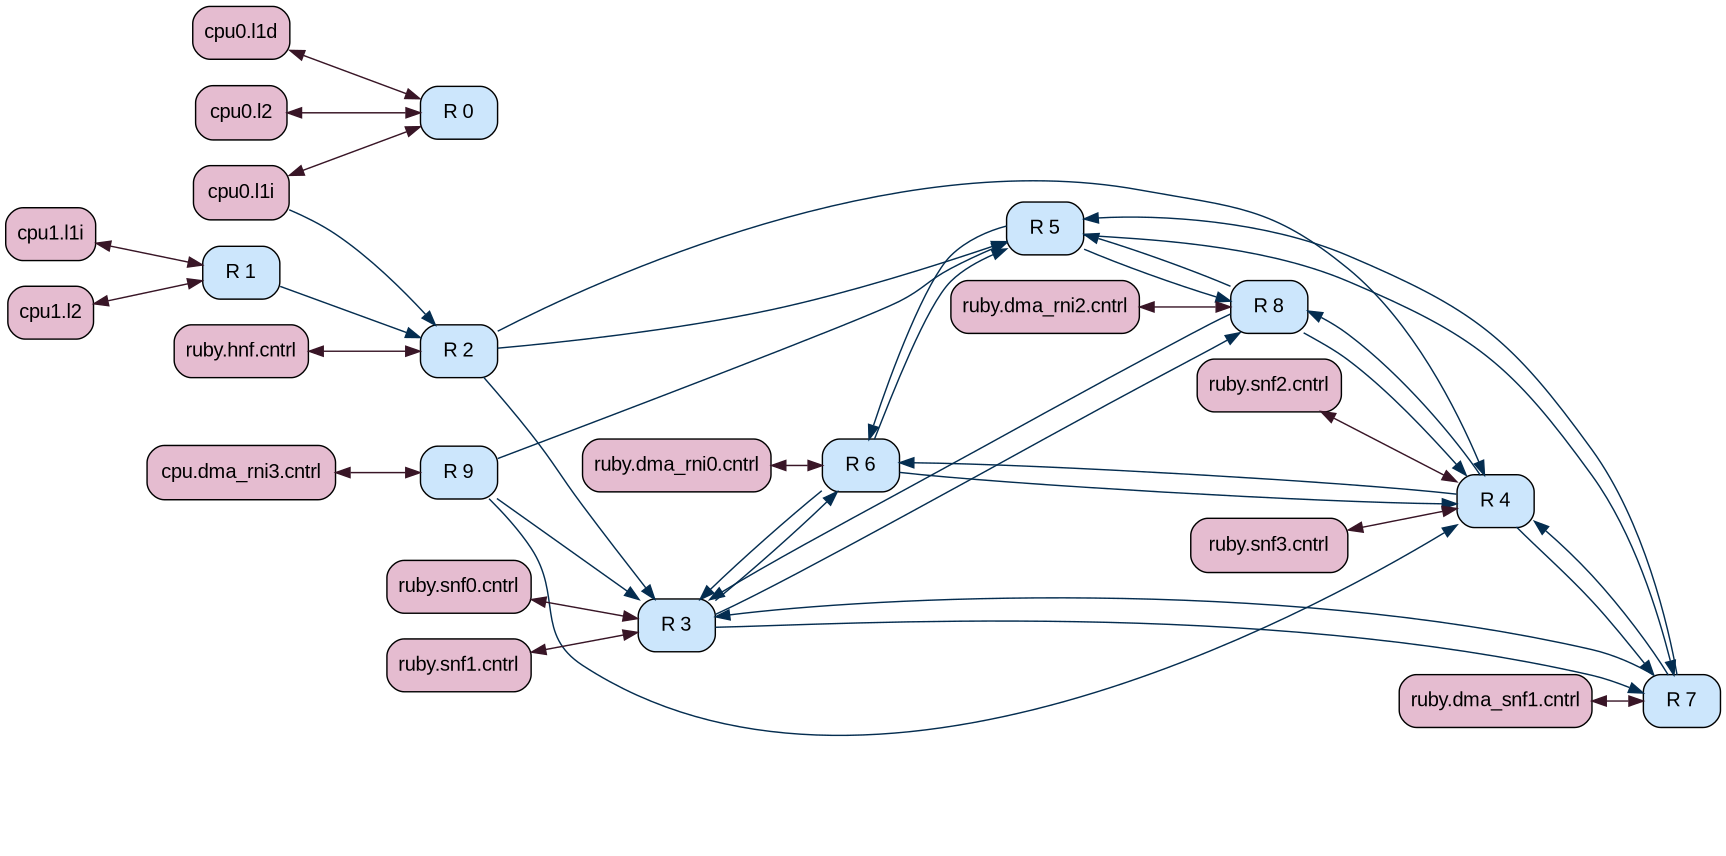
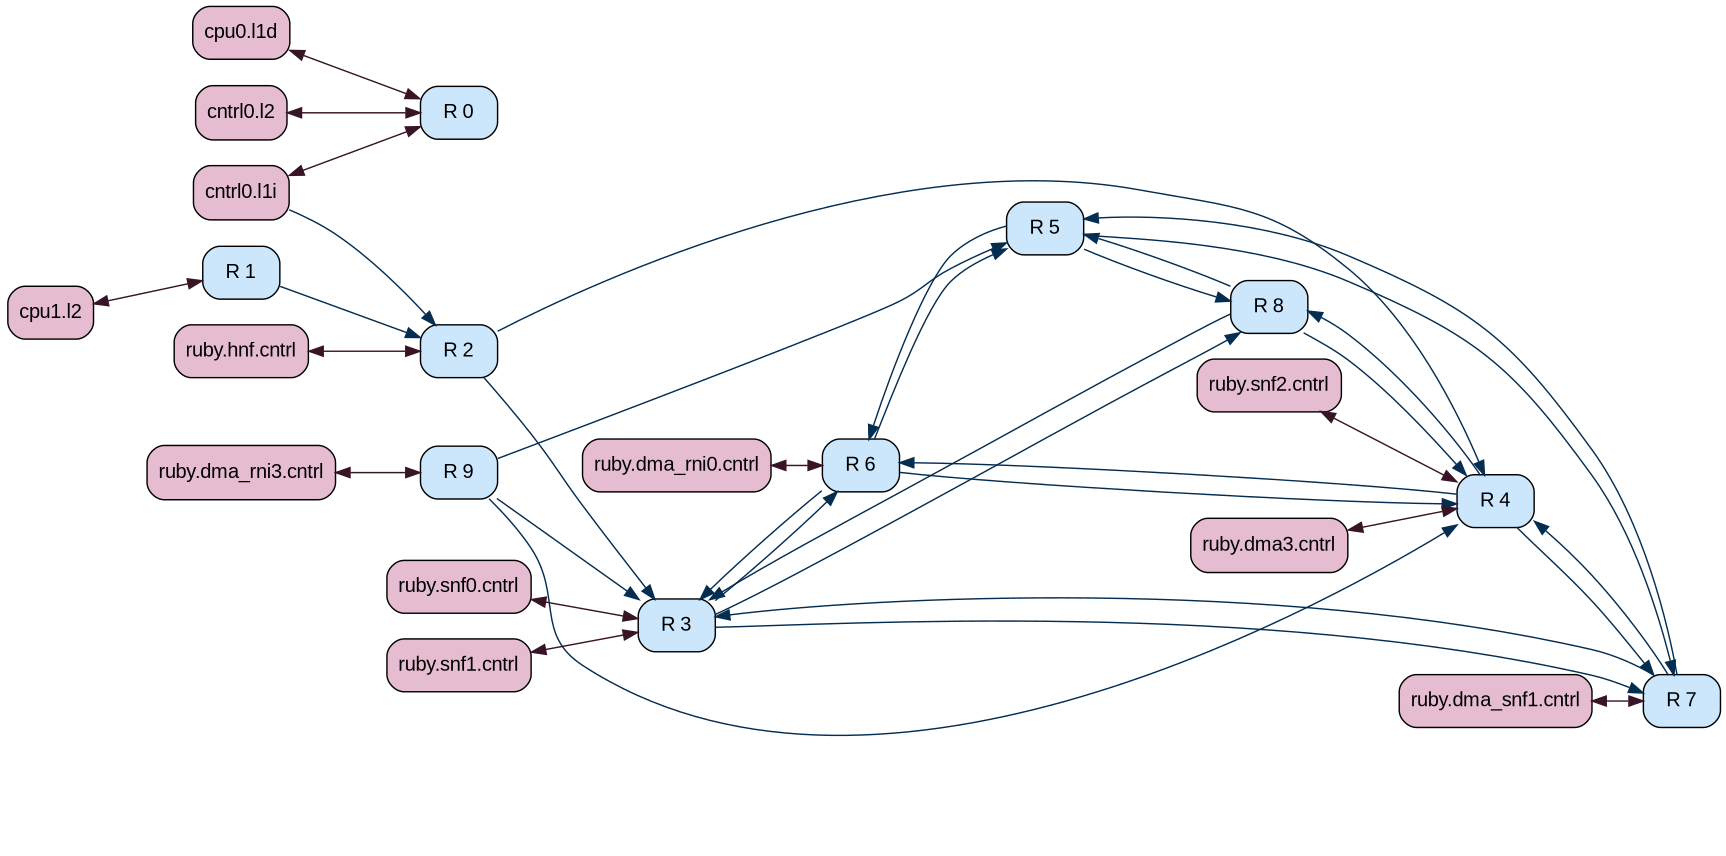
(241, 113) -> (241, 113)
(241, 193) -> (241, 193)
(51, 234) -> none
(1045, 307) -> none
(749, 314) -> none
(241, 473) -> (241, 473)
(1269, 545) -> (1269, 545)
